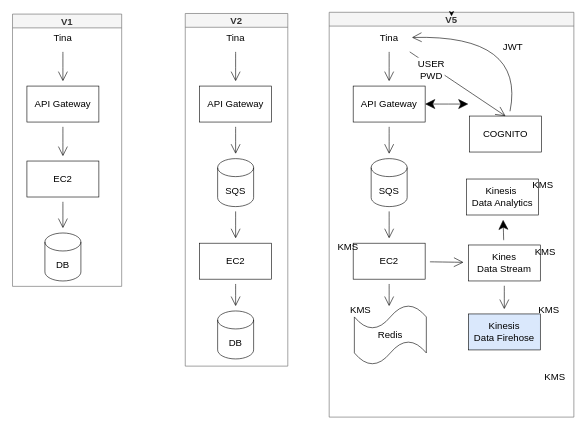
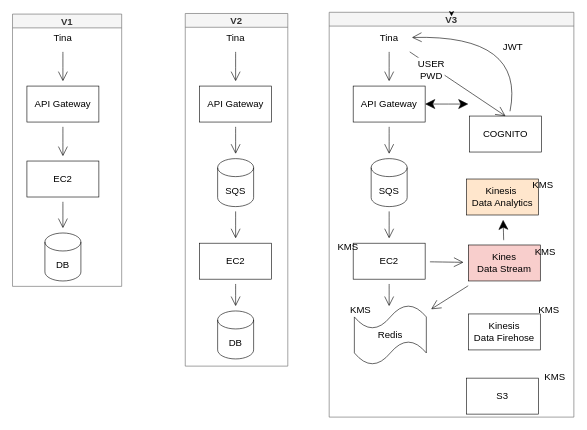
(452, 20) -> (452, 20)
(503, 197) -> (503, 197)
(504, 263) -> (504, 263)
(504, 297) -> (450, 298)
(504, 332) -> (504, 332)
none -> (503, 396)
